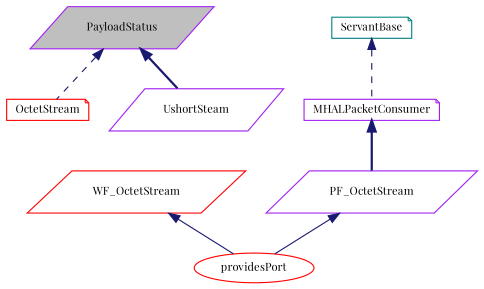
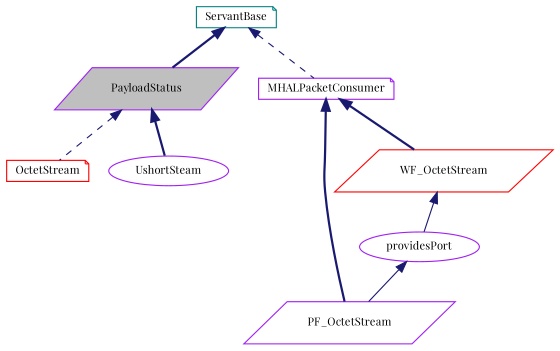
none -> (194, 51)
(196, 110) -> (169, 171)
none -> (382, 128)
(302, 237) -> (384, 286)
(254, 268) -> (419, 247)
